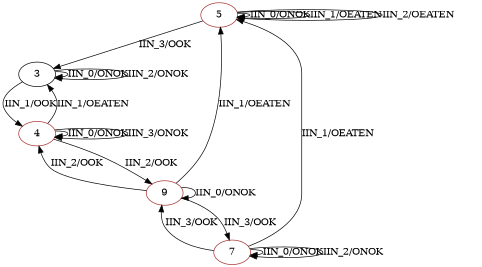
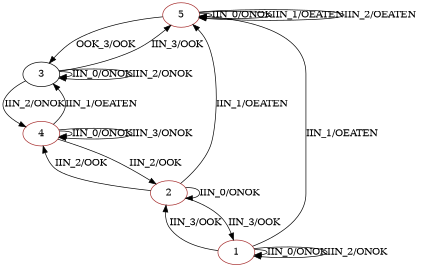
(165, 45) -> (106, 45)
none -> (115, 58)
(30, 104) -> (35, 104)
(165, 193) -> (169, 193)
(232, 252) -> (236, 252)
